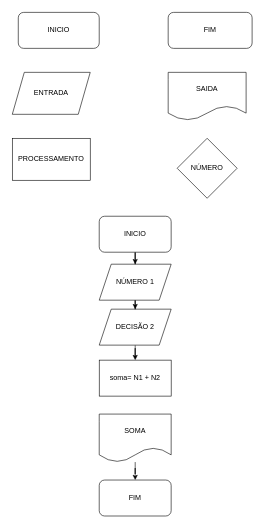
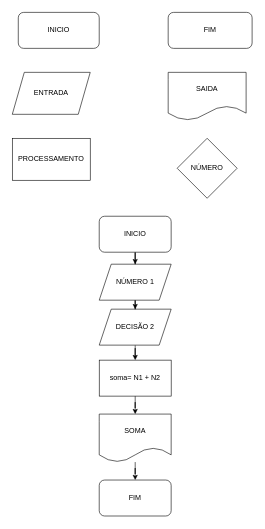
none -> (135, 405)
